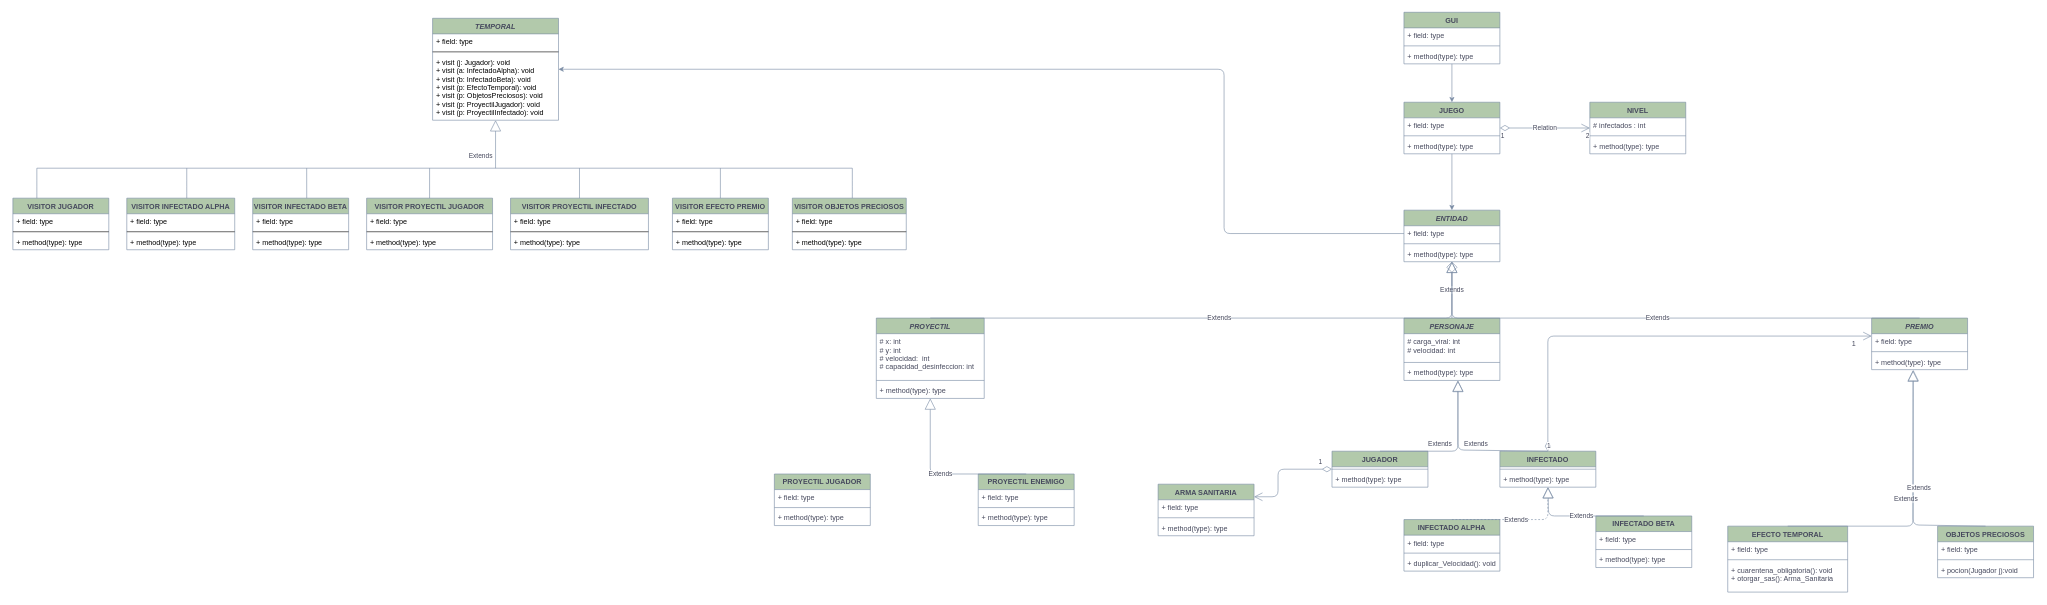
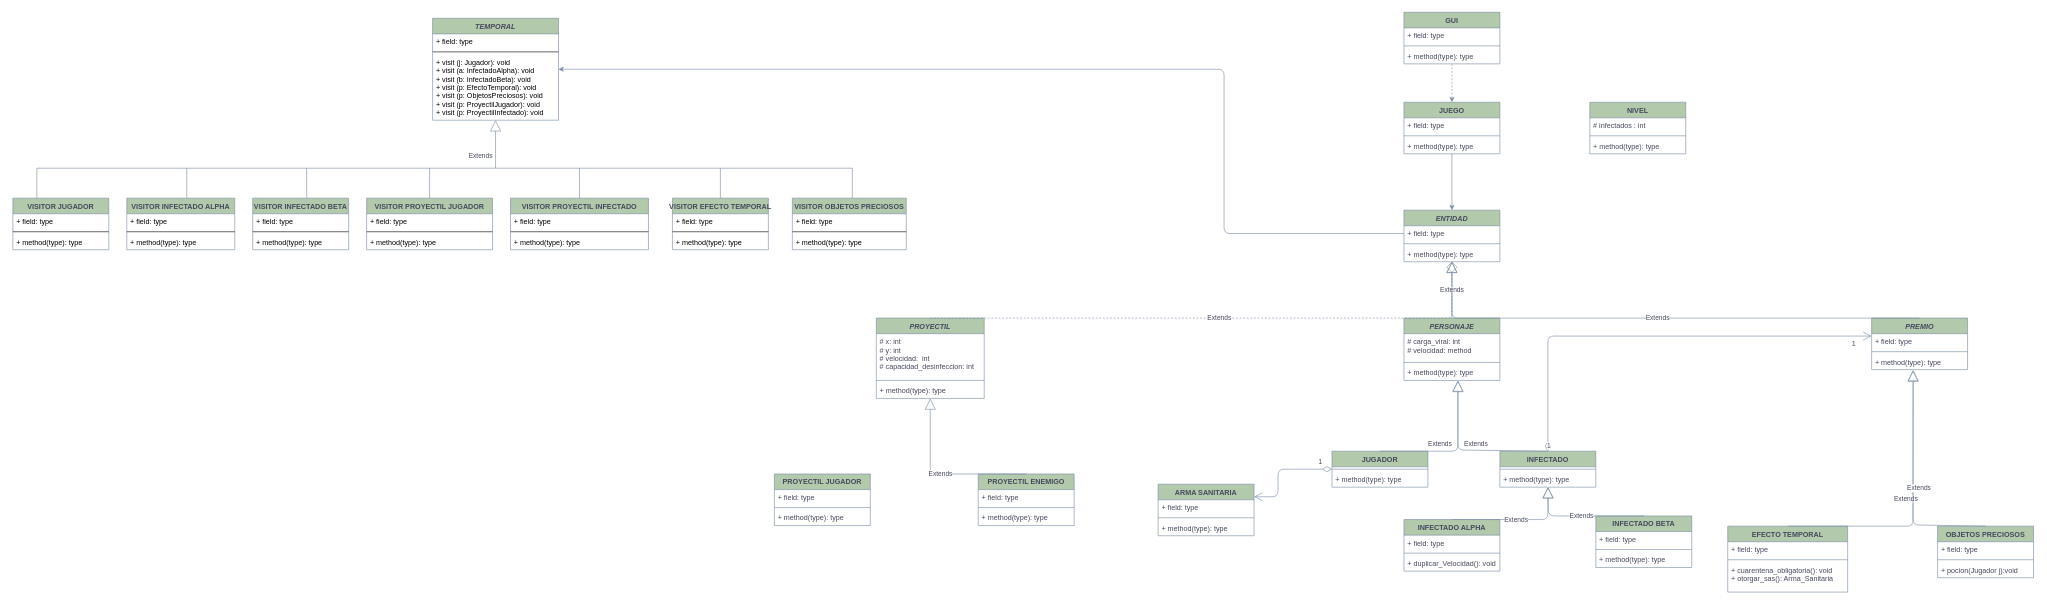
(1452, 81) -> (1452, 81)
(1544, 128) -> none
(720, 206) -> (720, 206)
(1096, 318) -> (1096, 318)
(1438, 342) -> (1438, 342)
(1539, 520) -> (1539, 520)
